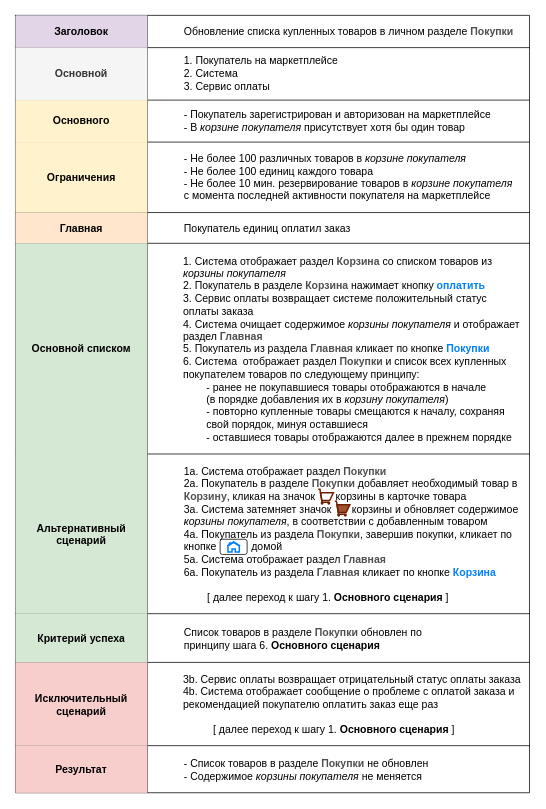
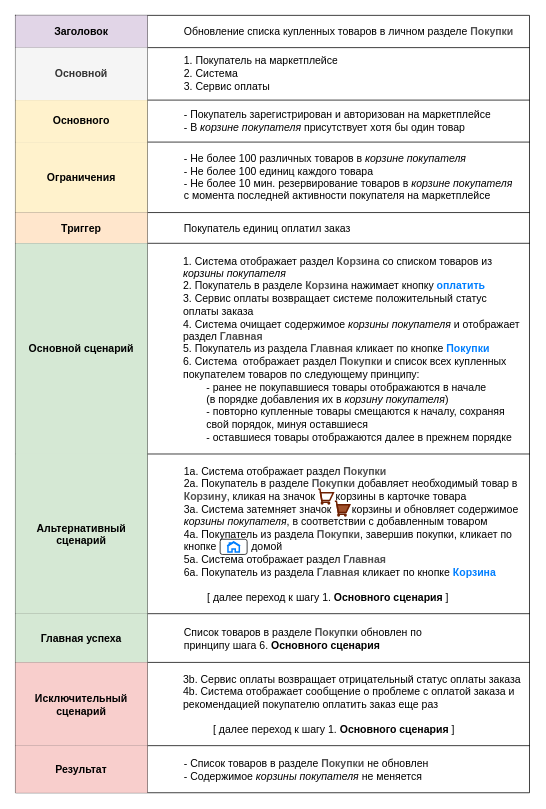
(81, 228) -> (81, 228)
(81, 349) -> (81, 349)
(81, 639) -> (81, 639)
